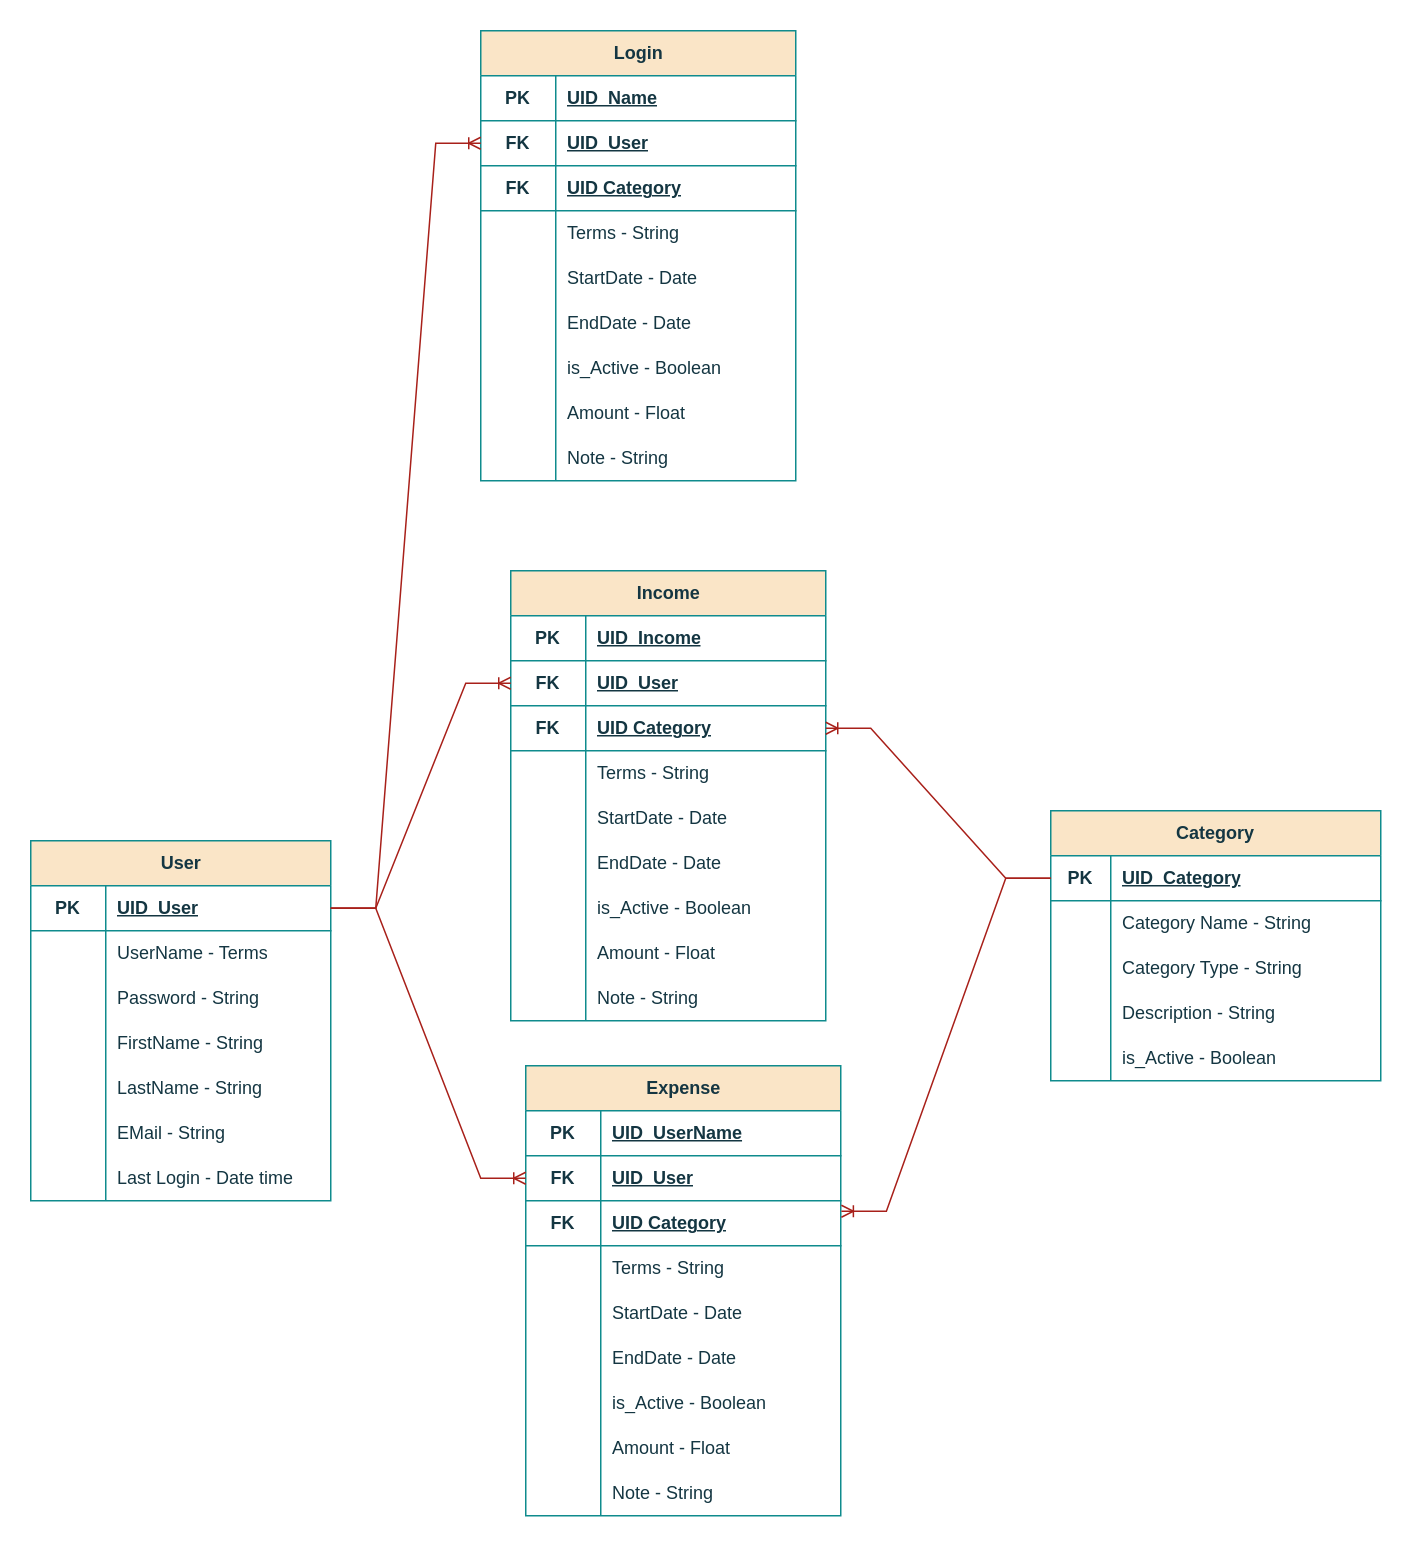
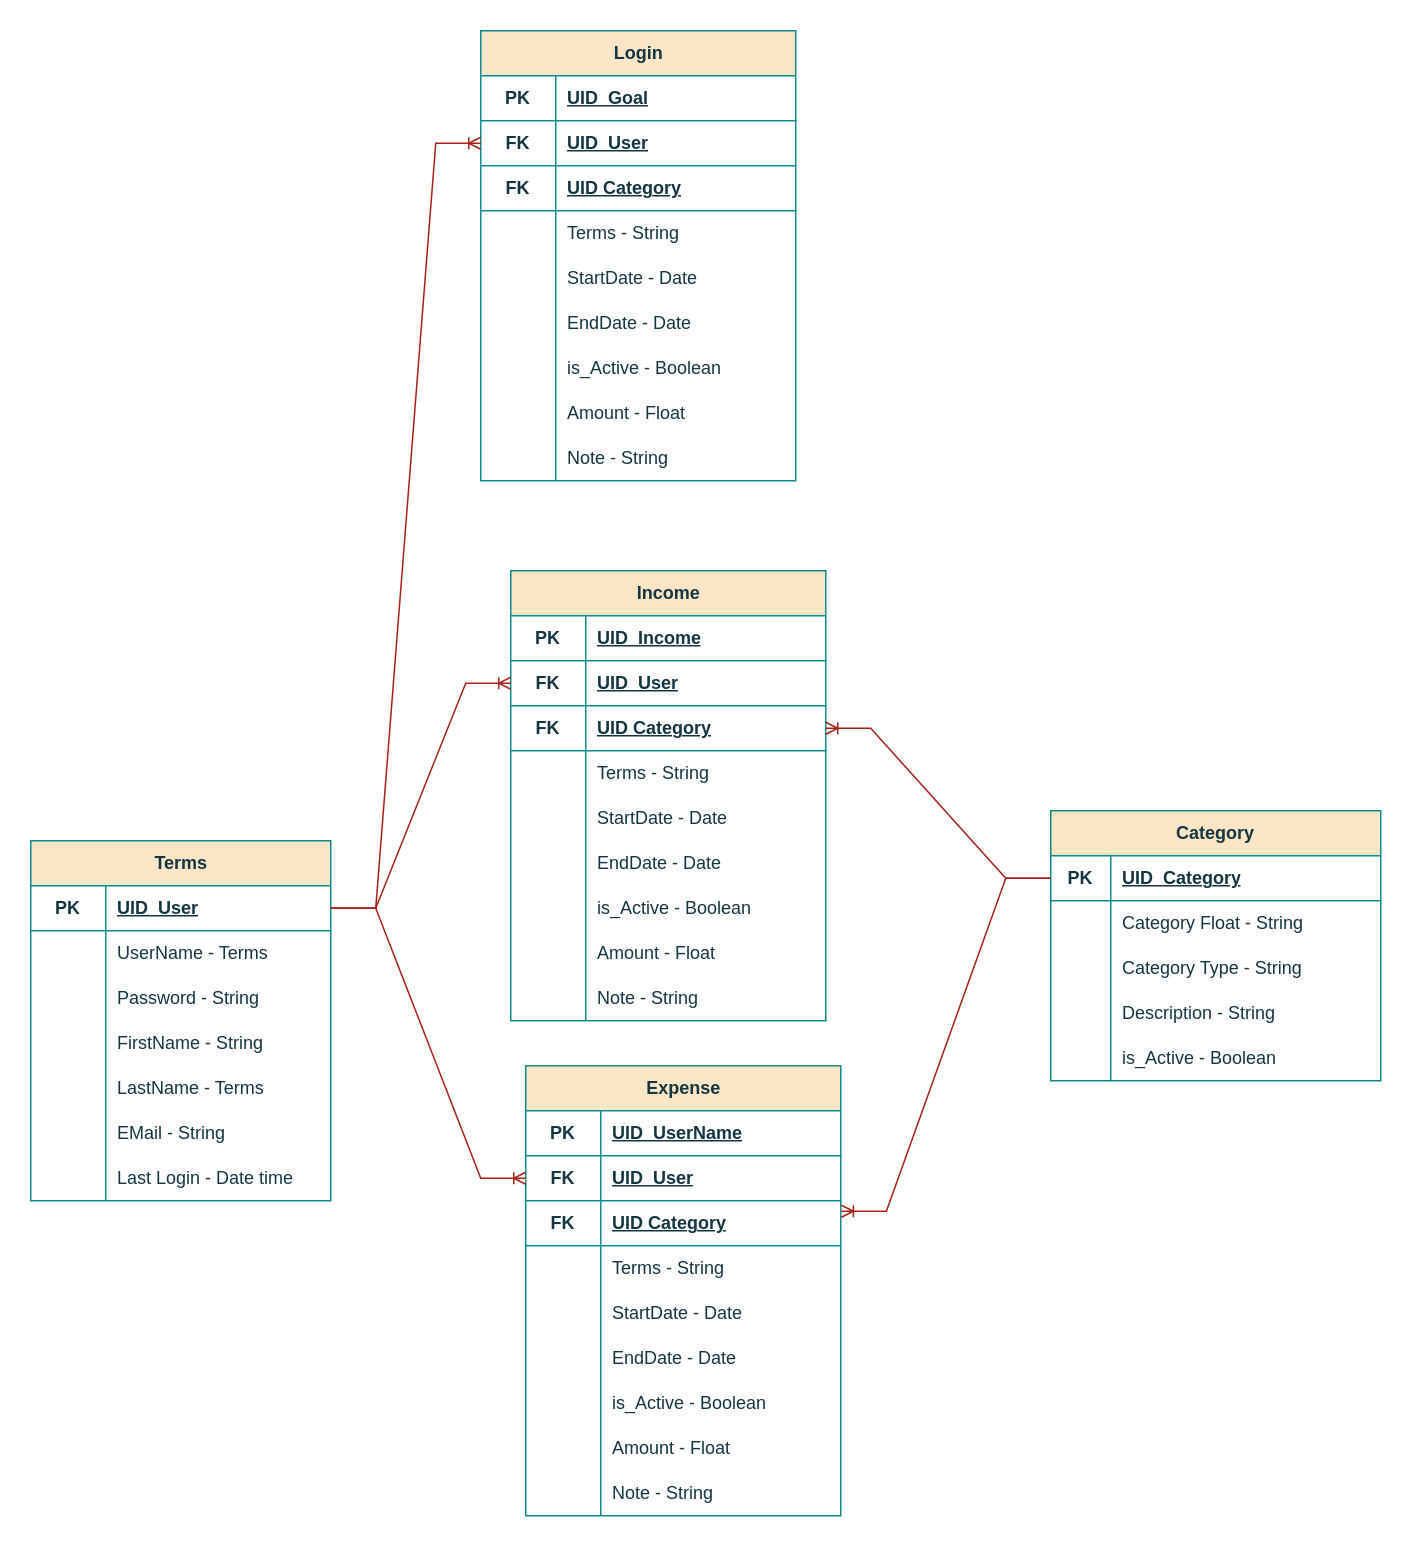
(608, 98) -> (606, 98)
(182, 863) -> (182, 863)
(1224, 923) -> (1227, 923)
(196, 1088) -> (194, 1088)
